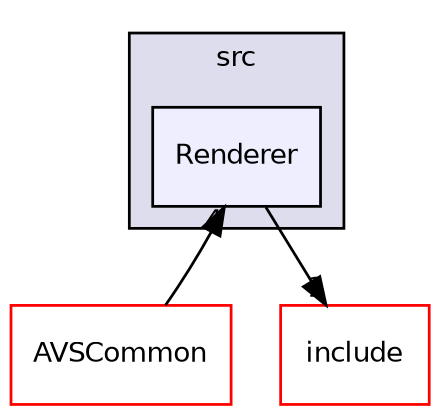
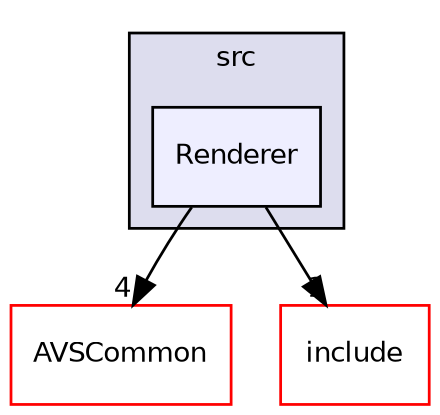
(189, 269) -> (167, 245)
